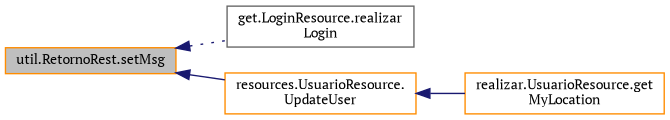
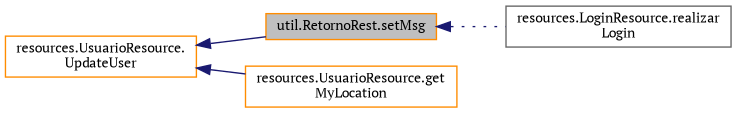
(321, 27) -> (619, 27)
(207, 77) -> (238, 40)
(565, 93) -> (351, 87)
